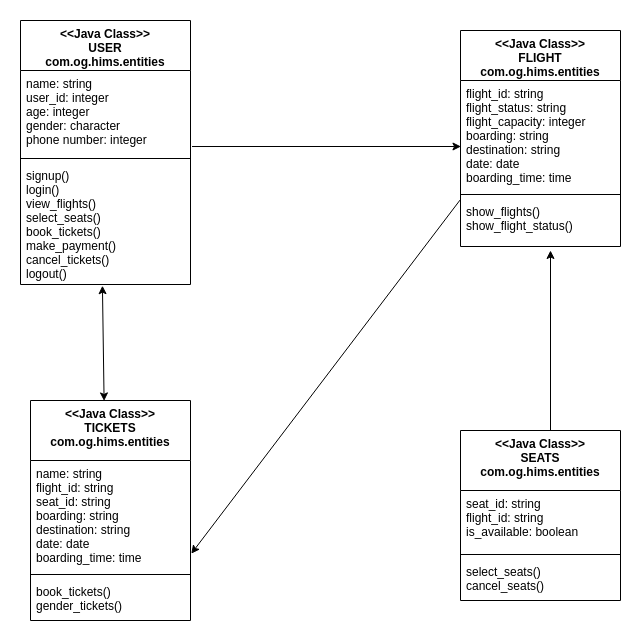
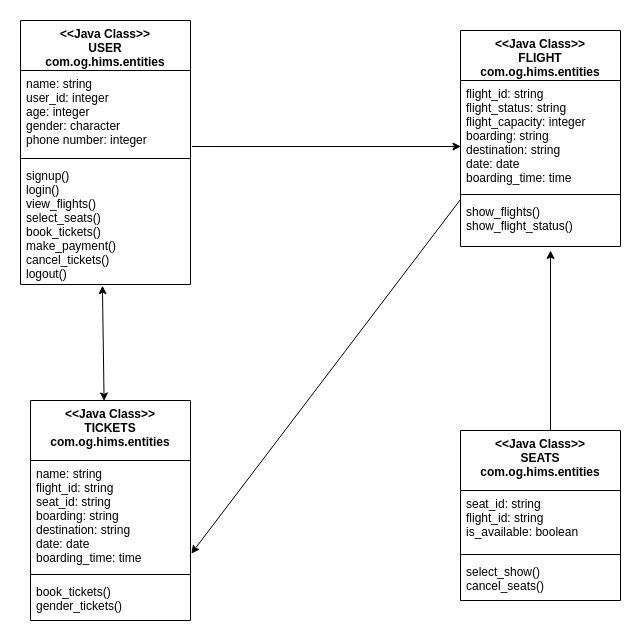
(511, 572) -> (508, 572)
